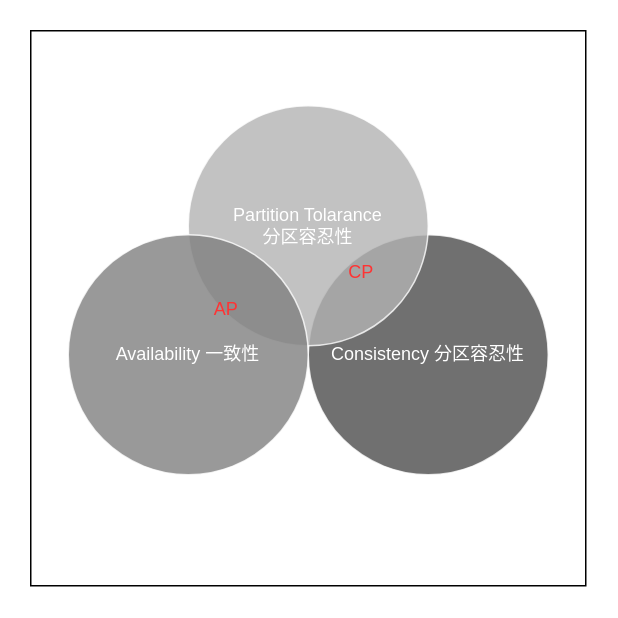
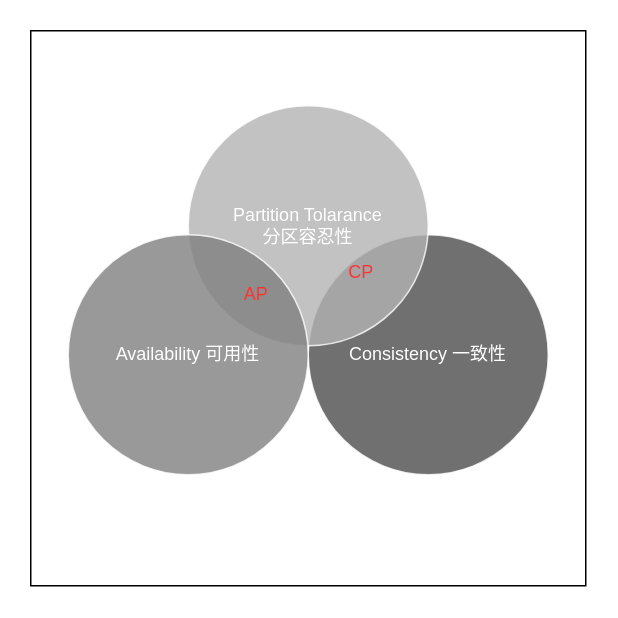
(226, 310) -> (256, 295)
(188, 355) -> (188, 355)
(428, 355) -> (428, 355)
